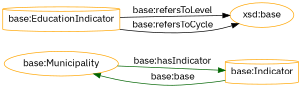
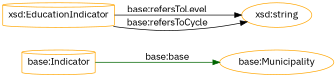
(262, 15) -> (277, 15)
(61, 19) -> (59, 15)
(168, 68) -> none
